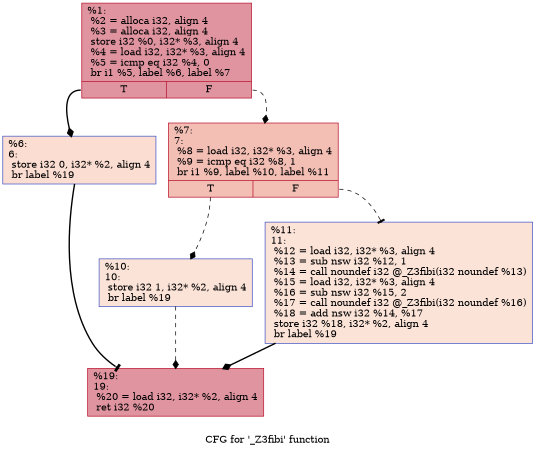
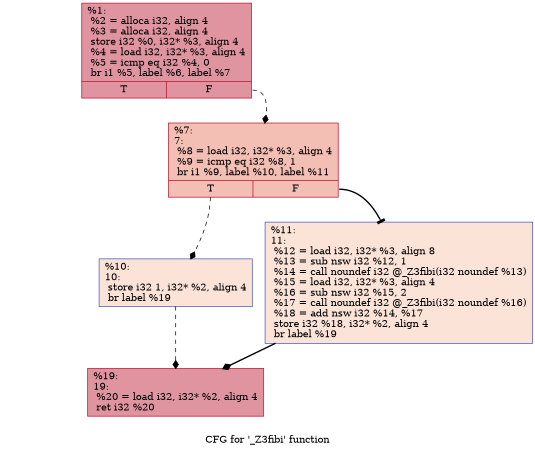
(79, 160) -> none
(364, 198) -> (364, 198)
(353, 251) -> (353, 251)
